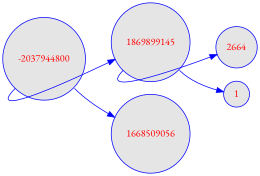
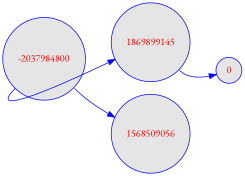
(237, 47) -> none
(44, 59) -> (44, 59)
(237, 94) -> (229, 70)
(151, 134) -> (151, 134)
